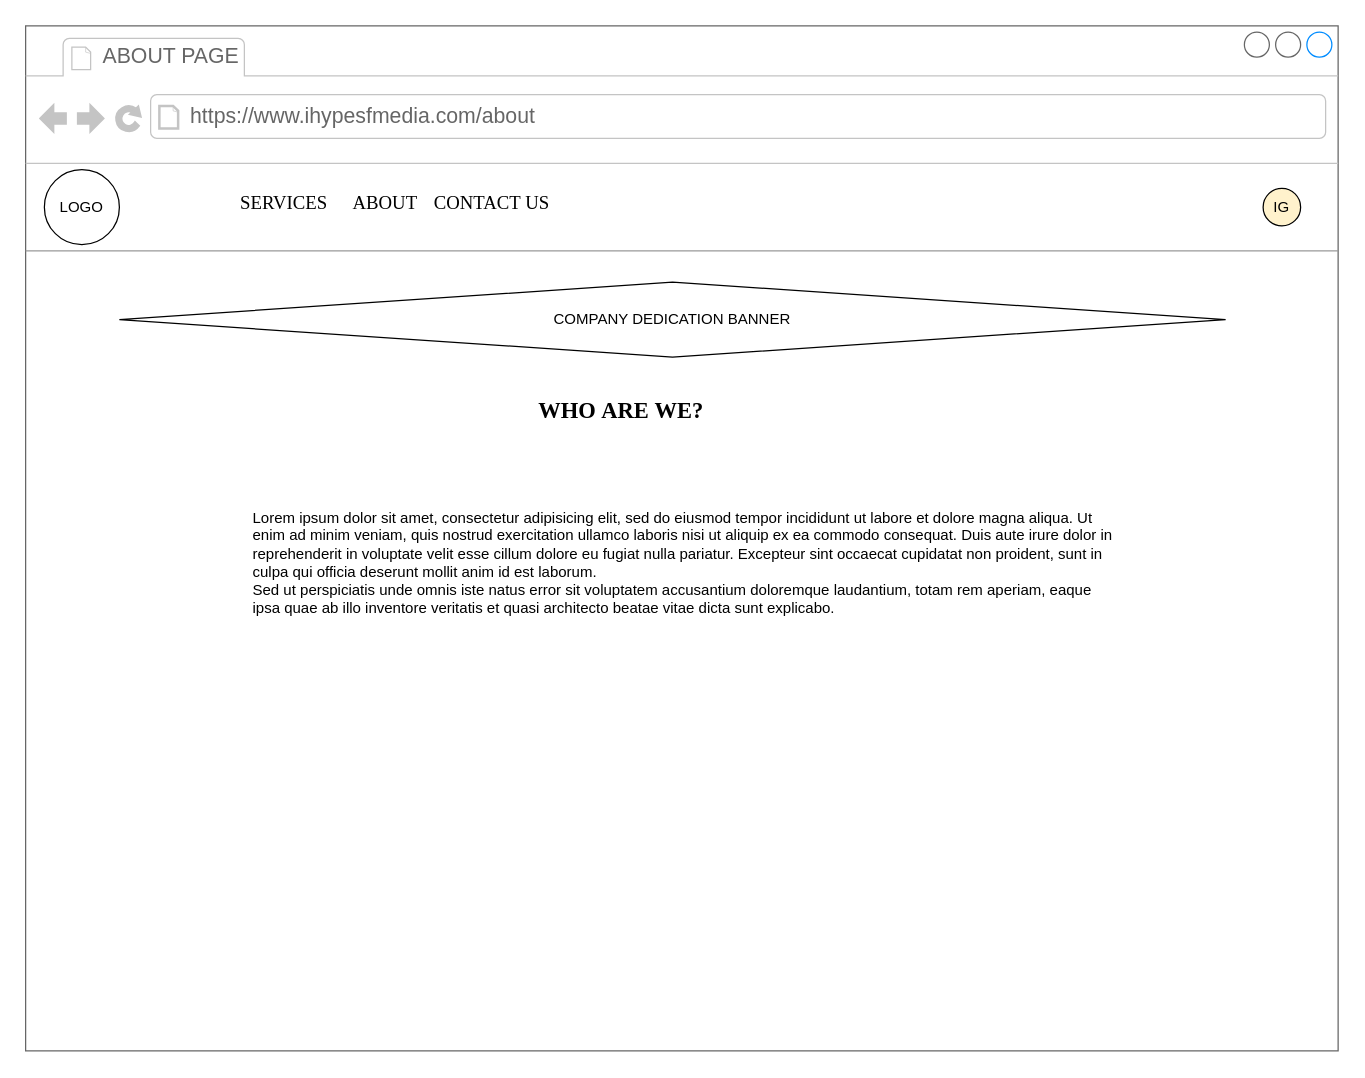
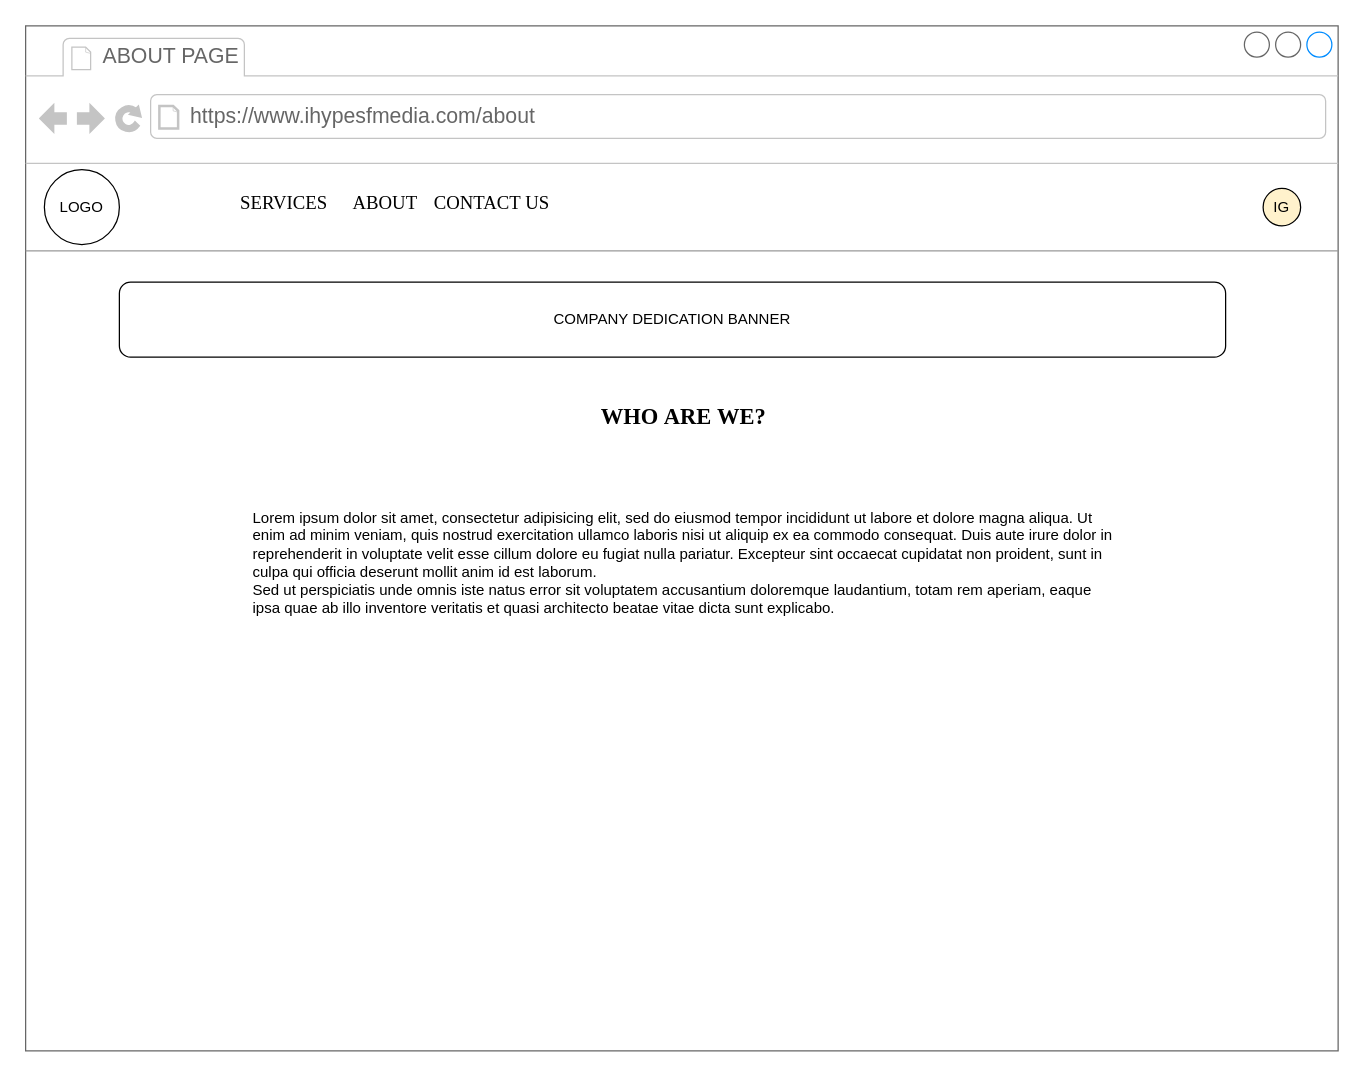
(673, 319) -> (673, 319)
(620, 413) -> (683, 419)
